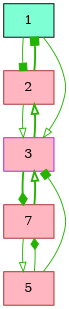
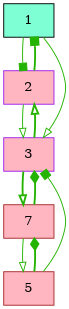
(29, 87) -> (29, 87)
(23, 182) -> (23, 183)
(35, 193) -> (35, 194)
(35, 261) -> (35, 261)
